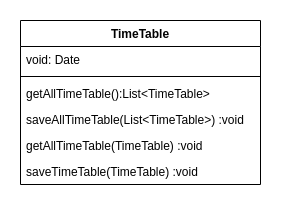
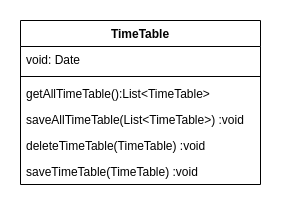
(119, 146) -> (121, 146)
